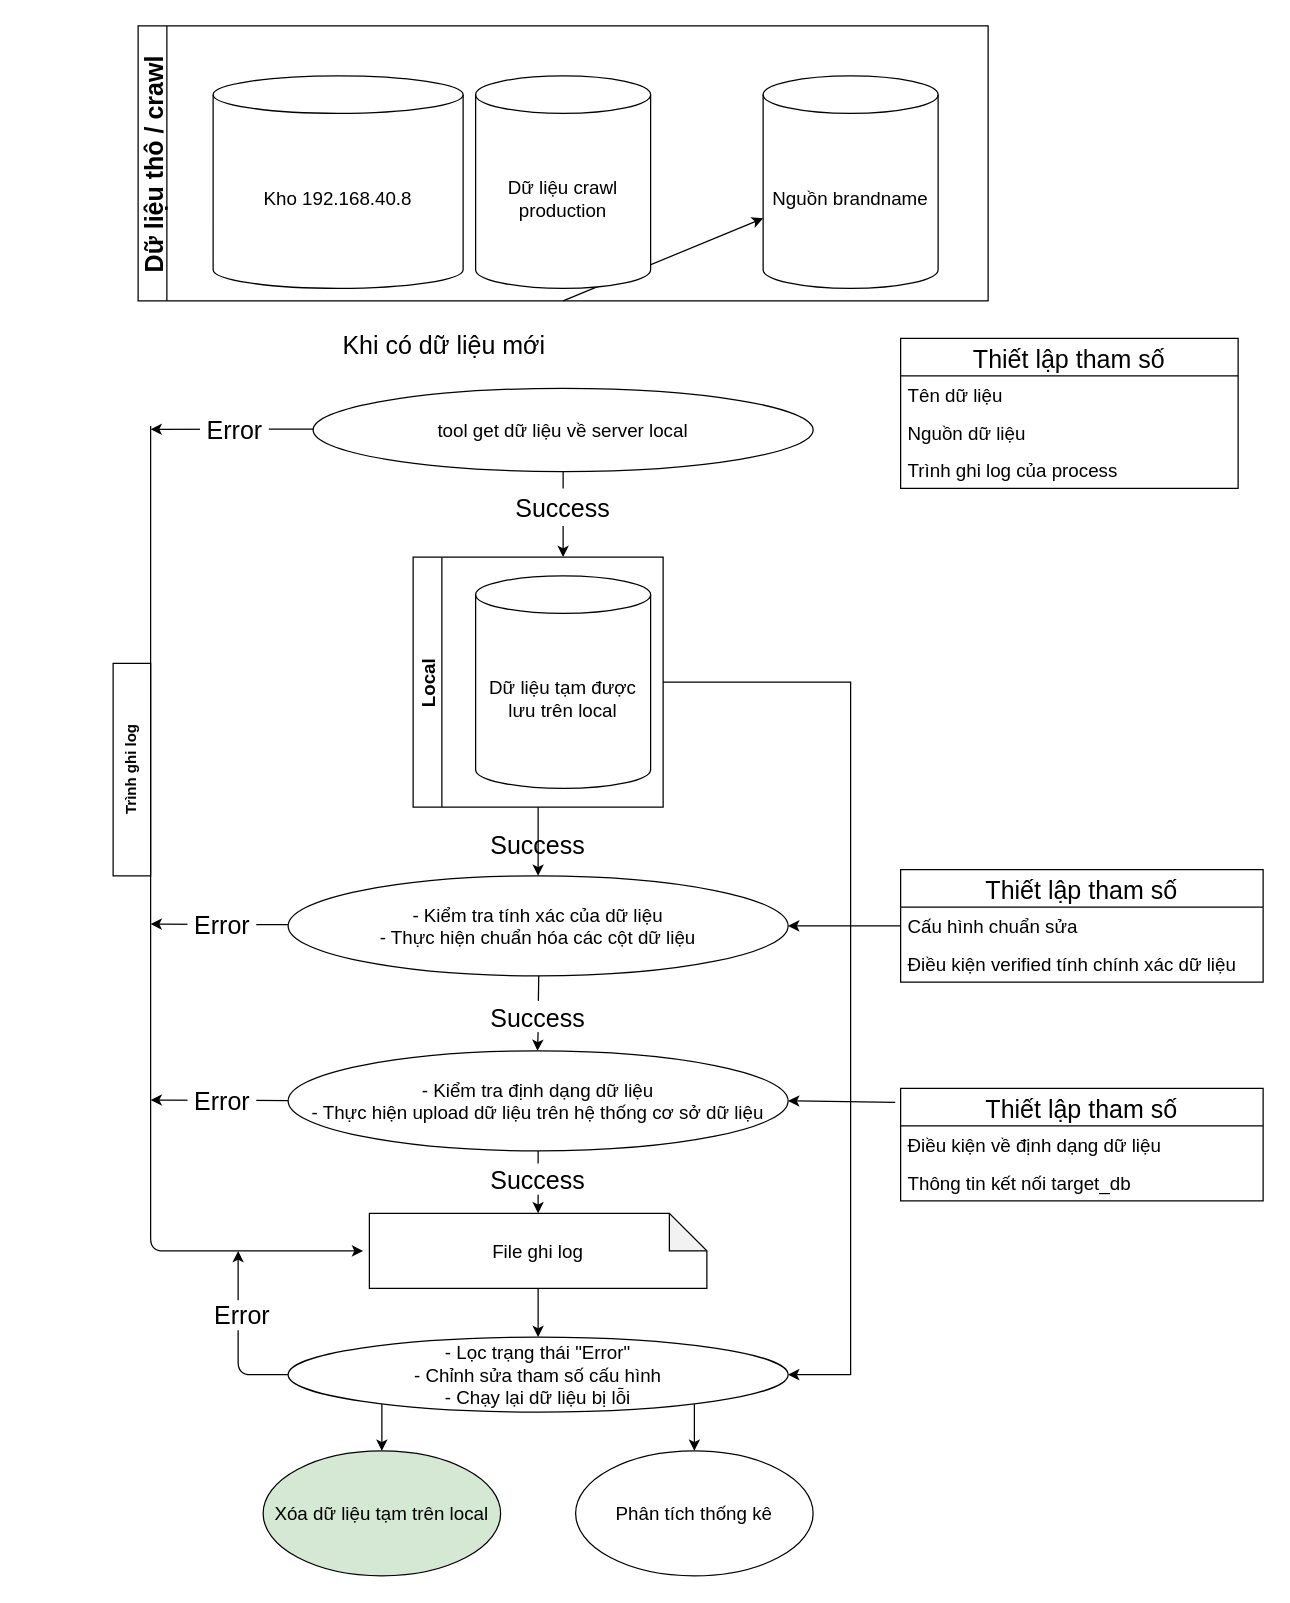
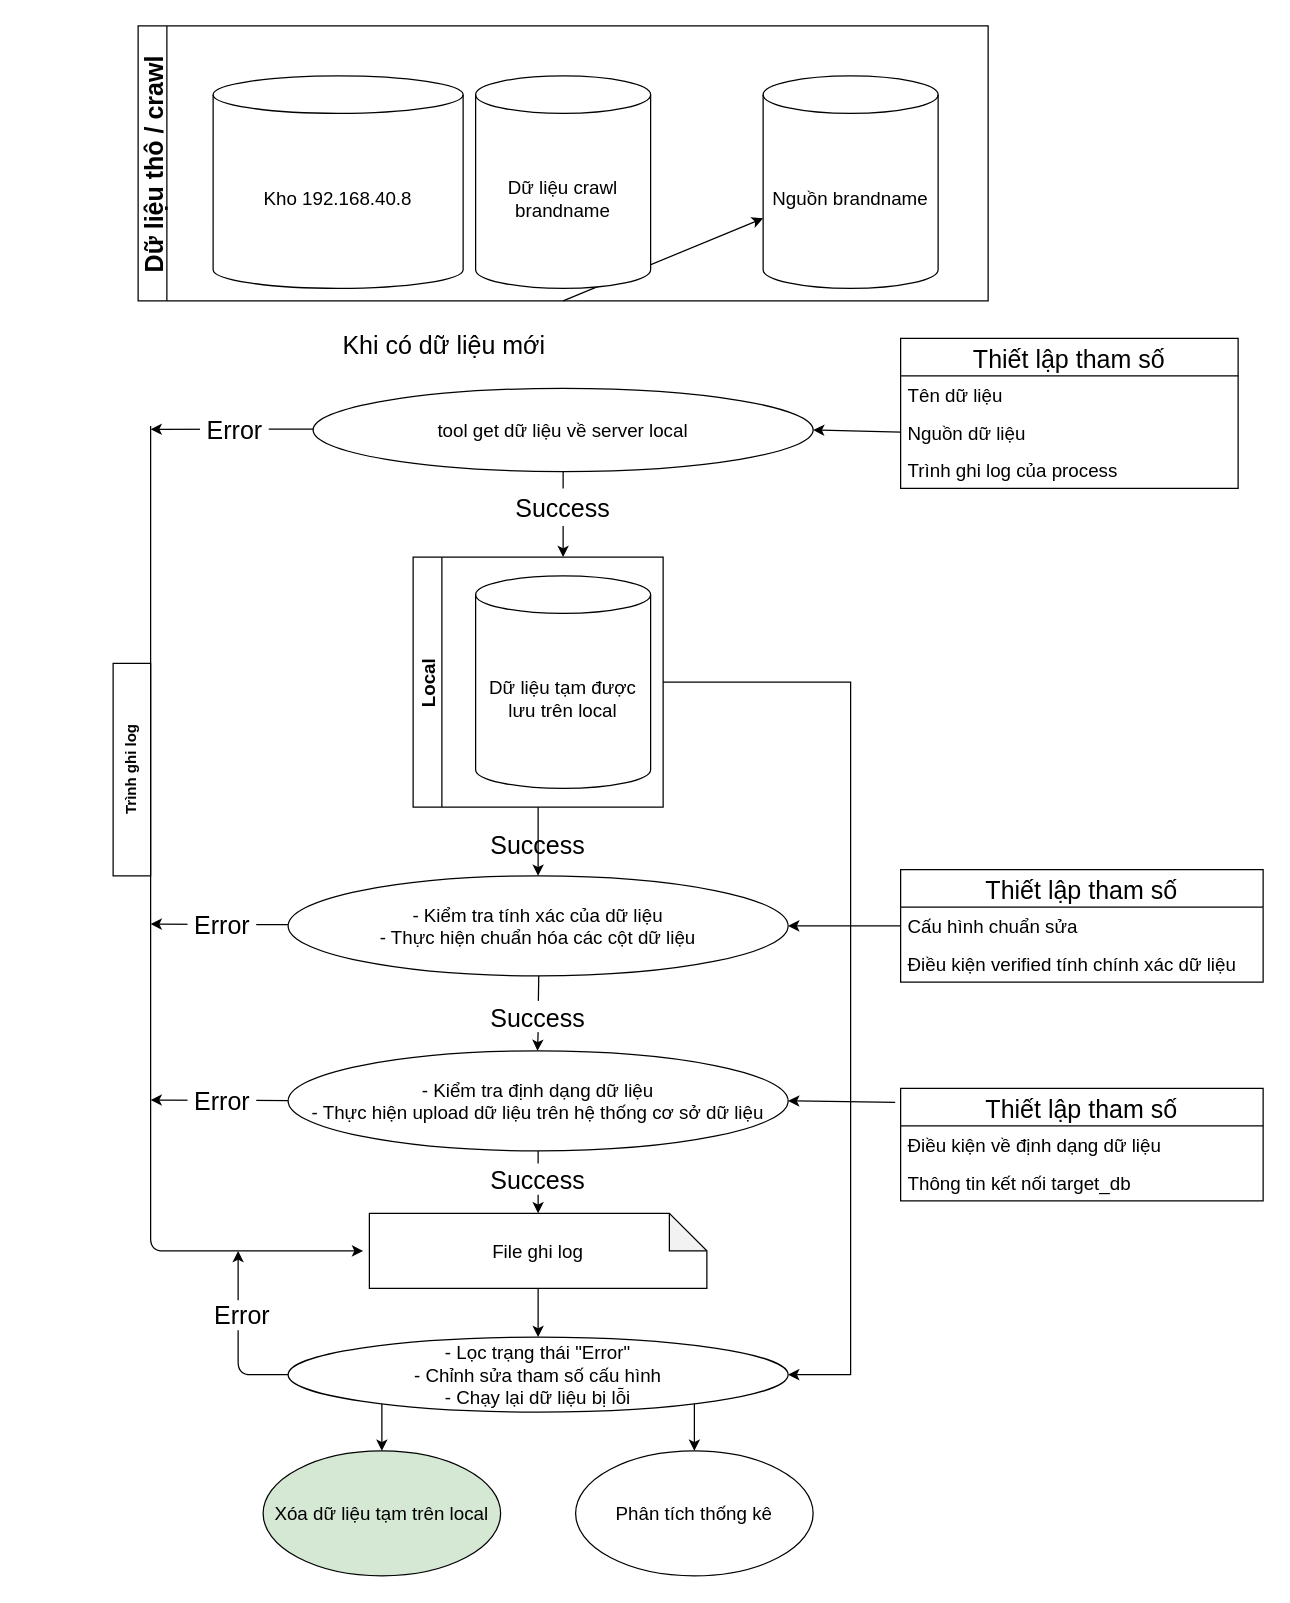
(563, 198) -> (563, 198)
none -> (859, 431)
